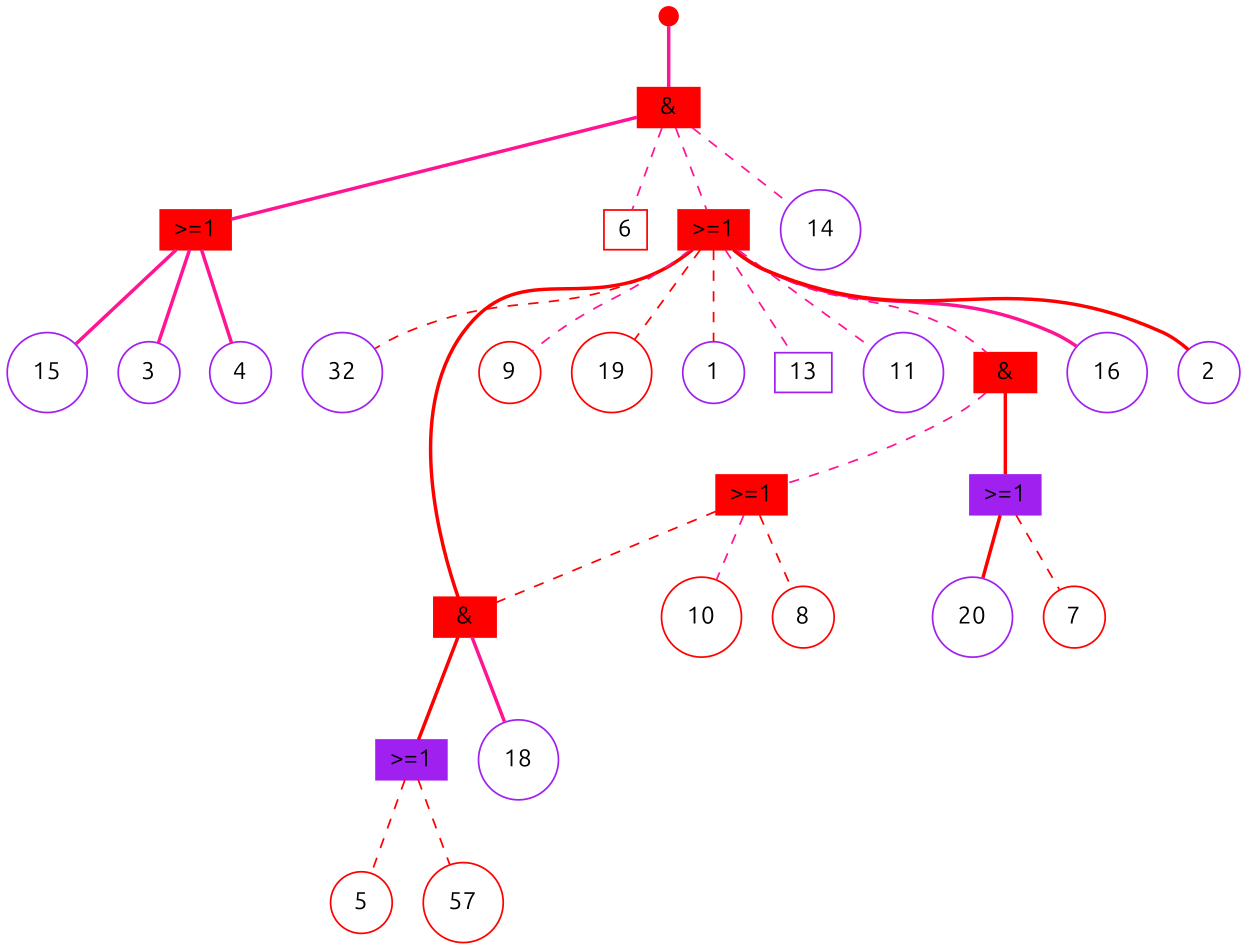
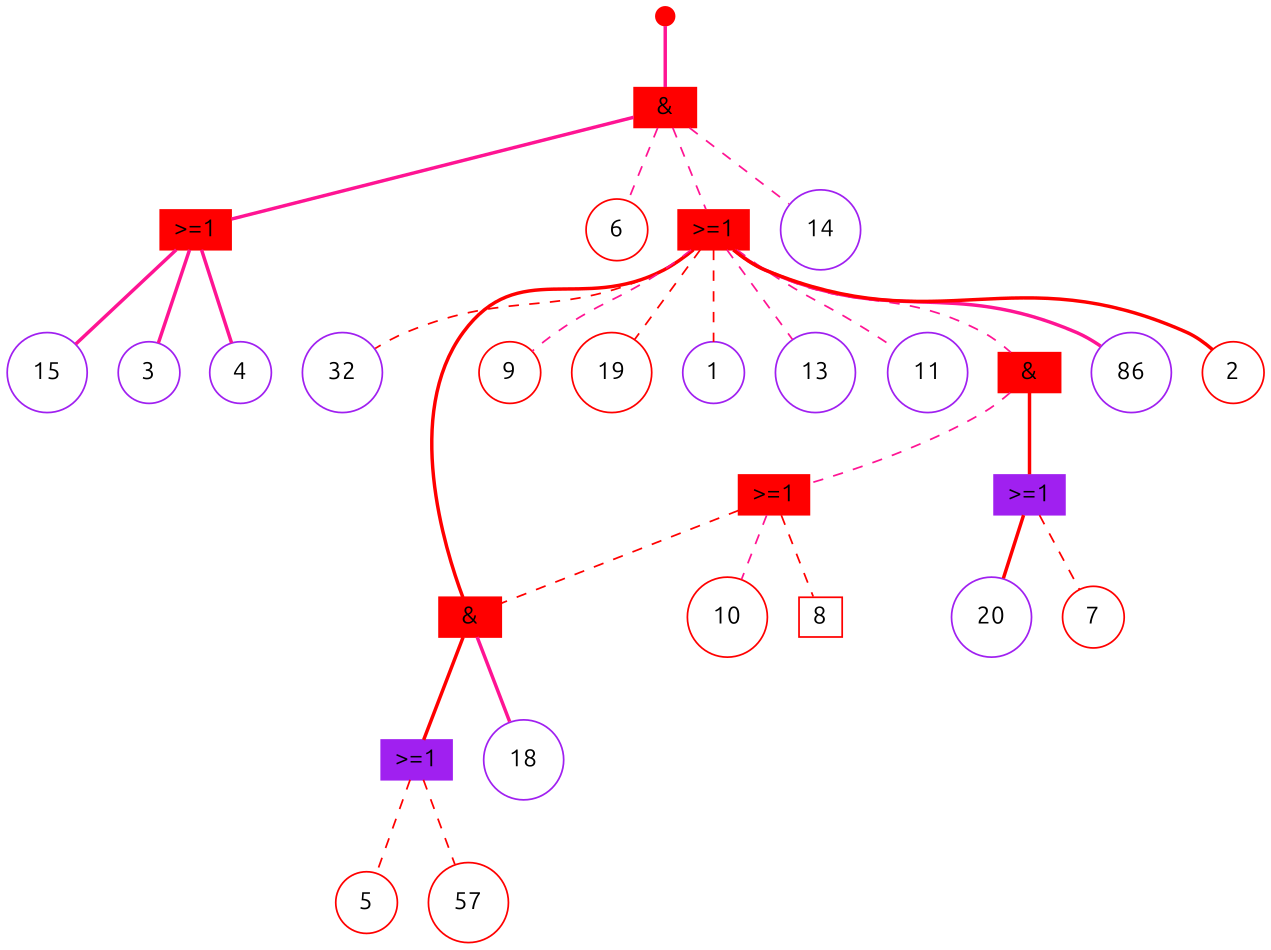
(626, 230) -> (617, 230)
(803, 373) -> (815, 373)
(1107, 373) -> (1131, 373)
(1209, 373) -> (1233, 373)
(803, 617) -> (821, 617)
